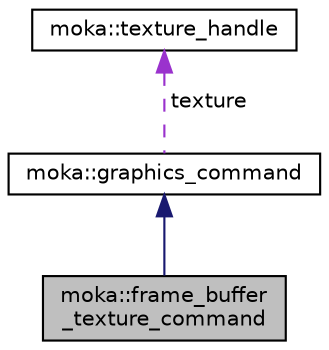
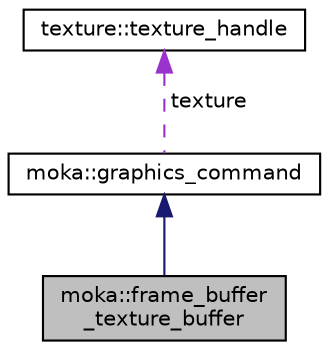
(164, 30) -> (164, 30)
(164, 308) -> (164, 308)
